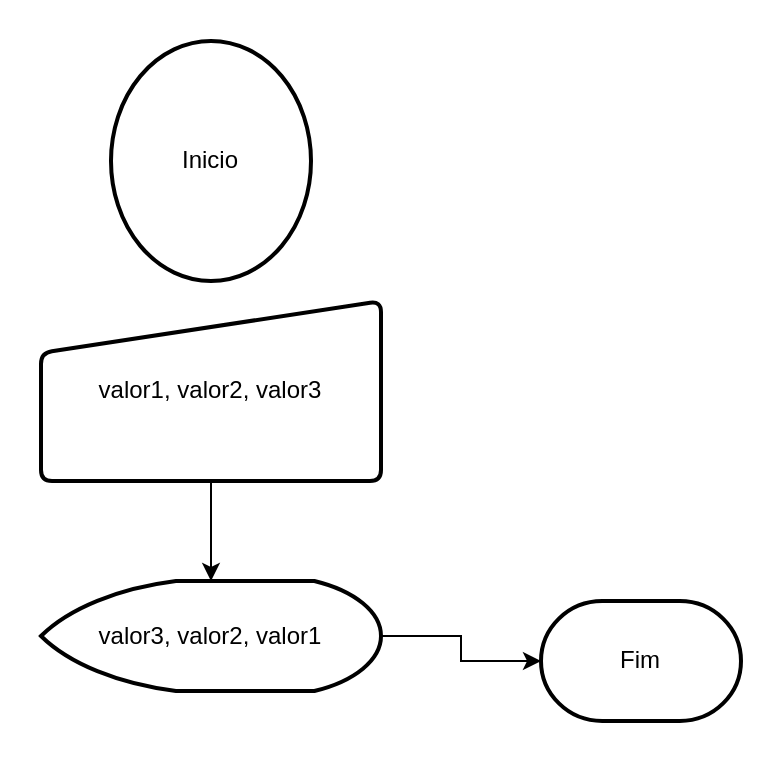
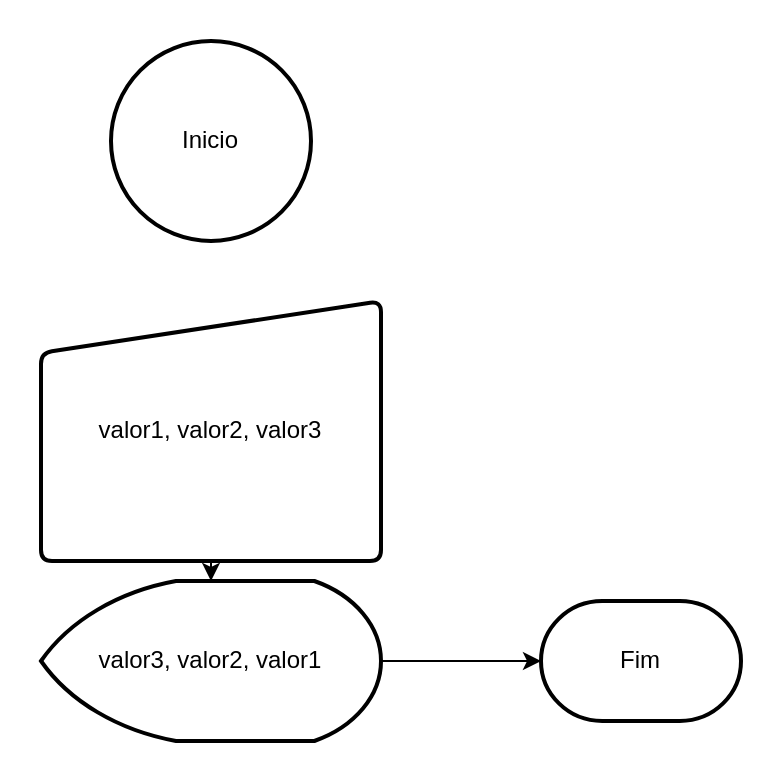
(211, 161) -> (211, 141)
(211, 391) -> (211, 431)
(211, 636) -> (211, 661)
